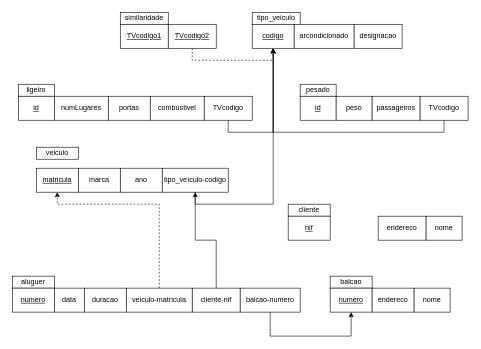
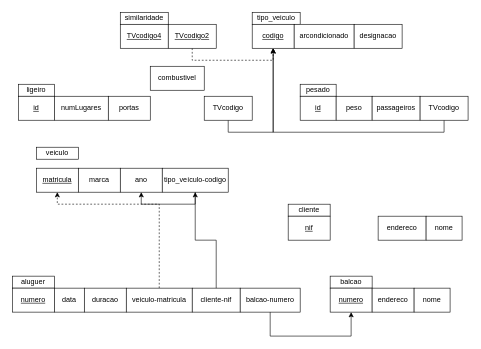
(144, 36) -> (144, 36)
(177, 108) -> (177, 78)
(270, 204) -> (141, 197)
